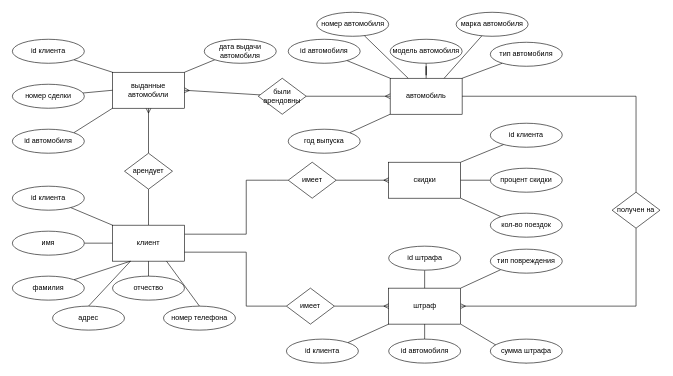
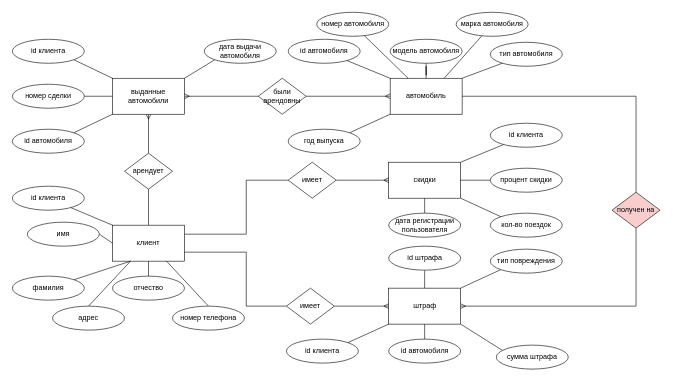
(149, 90) -> (149, 96)
none -> (425, 206)
(636, 210) -> (636, 210)
none -> (425, 225)
(48, 243) -> (63, 234)
(200, 318) -> (209, 318)
(527, 351) -> (533, 357)
